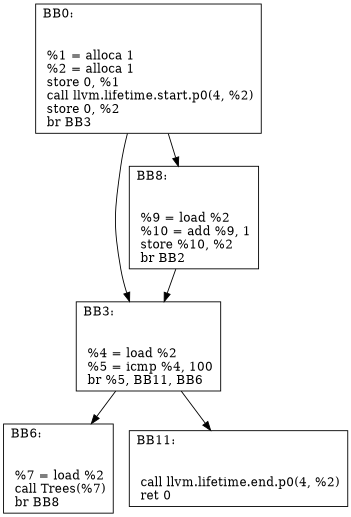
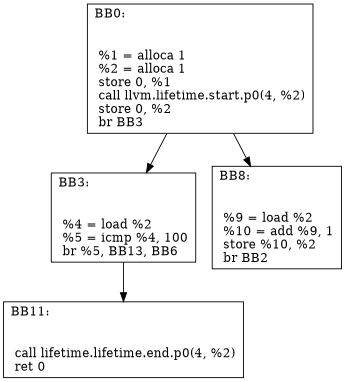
(172, 281) -> none
(144, 380) -> (119, 251)
(58, 469) -> none
(239, 482) -> (123, 354)
